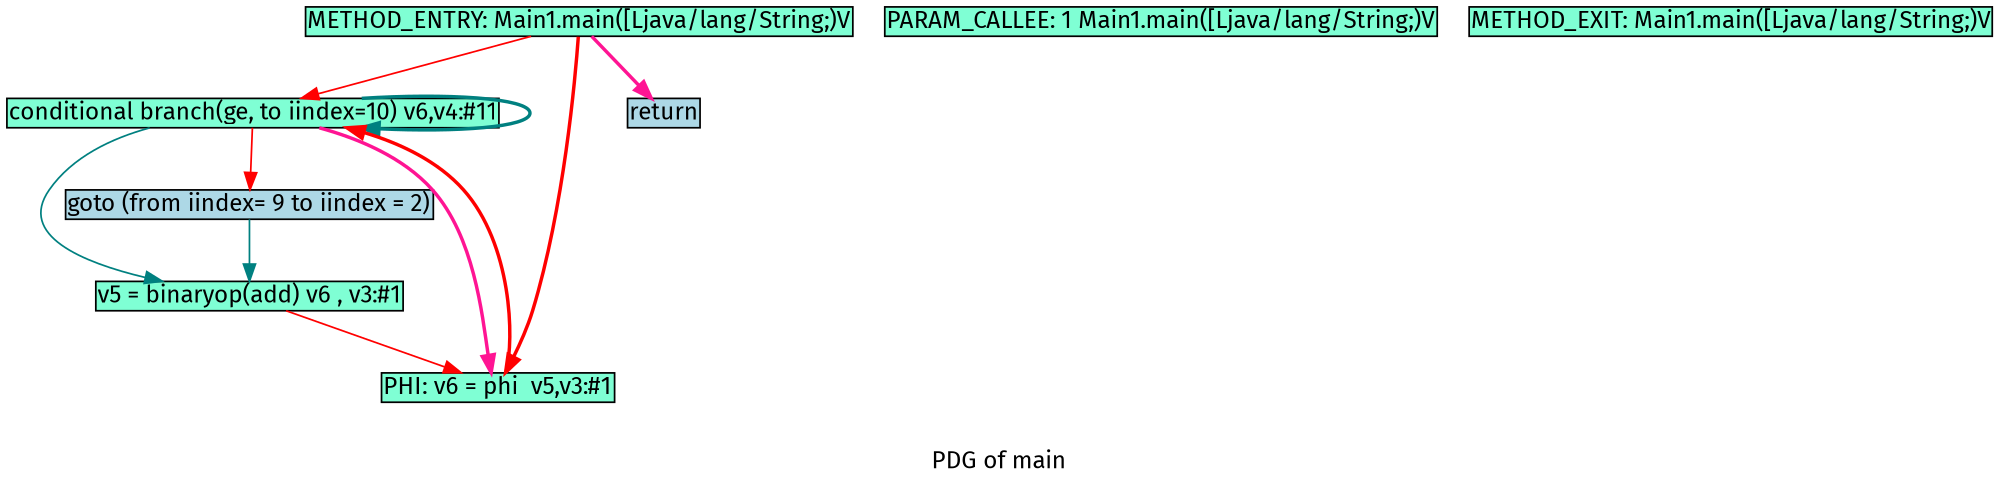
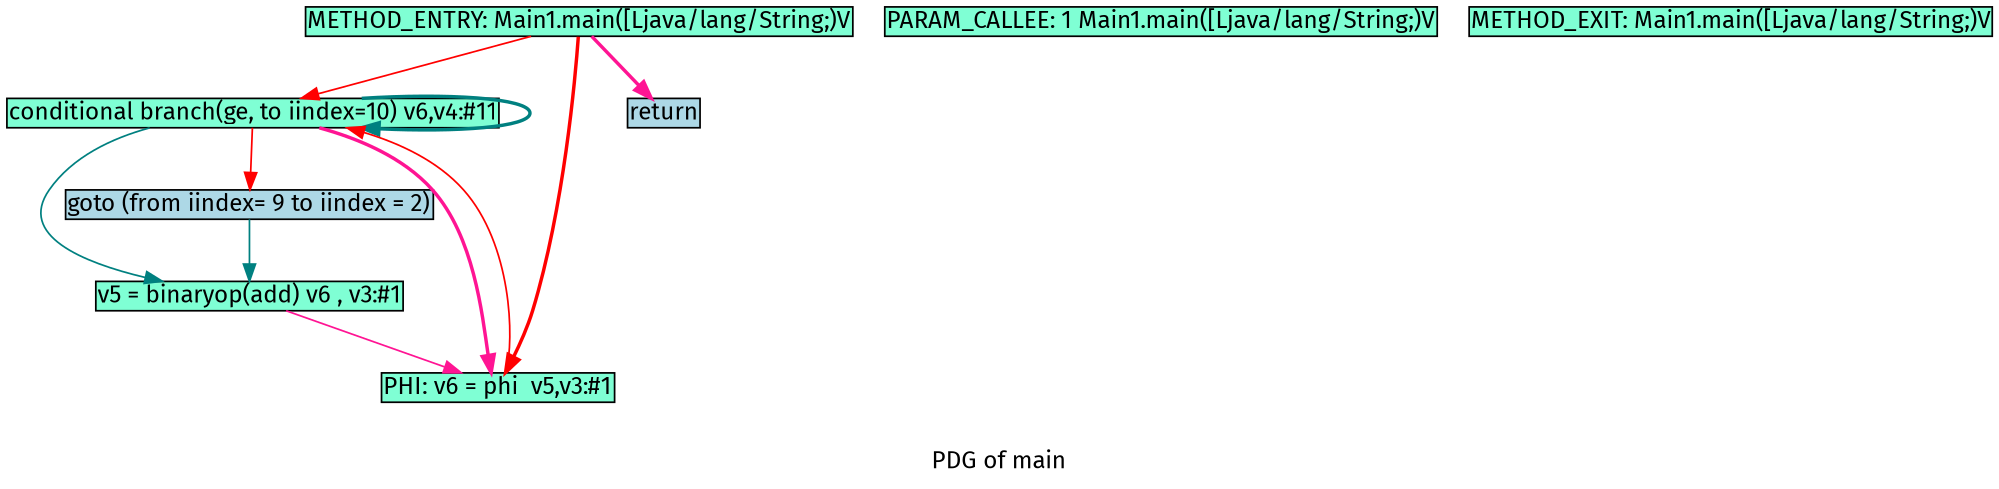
(484, 222) -> (484, 222)
(365, 339) -> (365, 339)
